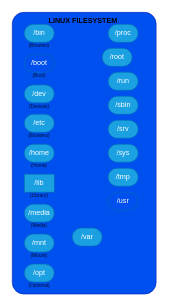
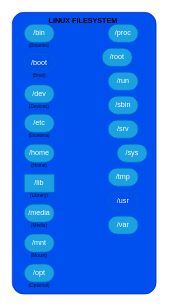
(123, 153) -> (132, 153)
(87, 237) -> (123, 225)
